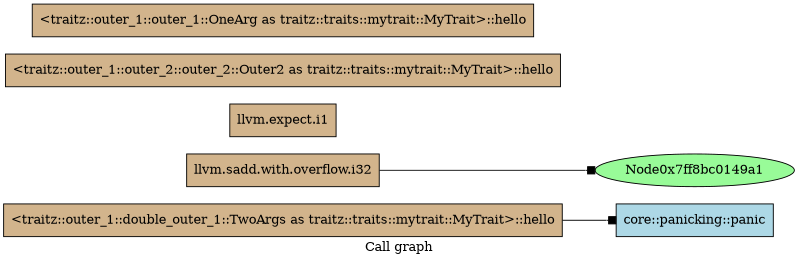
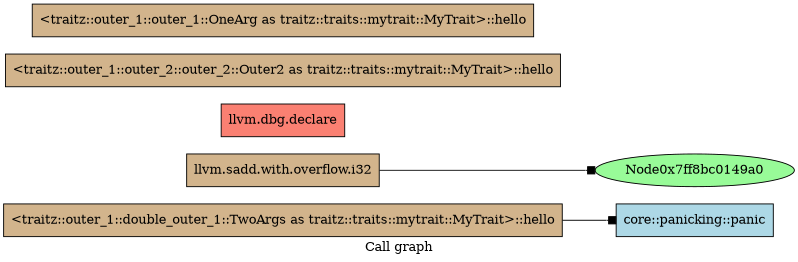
none -> (283, 120)
(283, 120) -> none
(695, 170) -> (695, 170)
